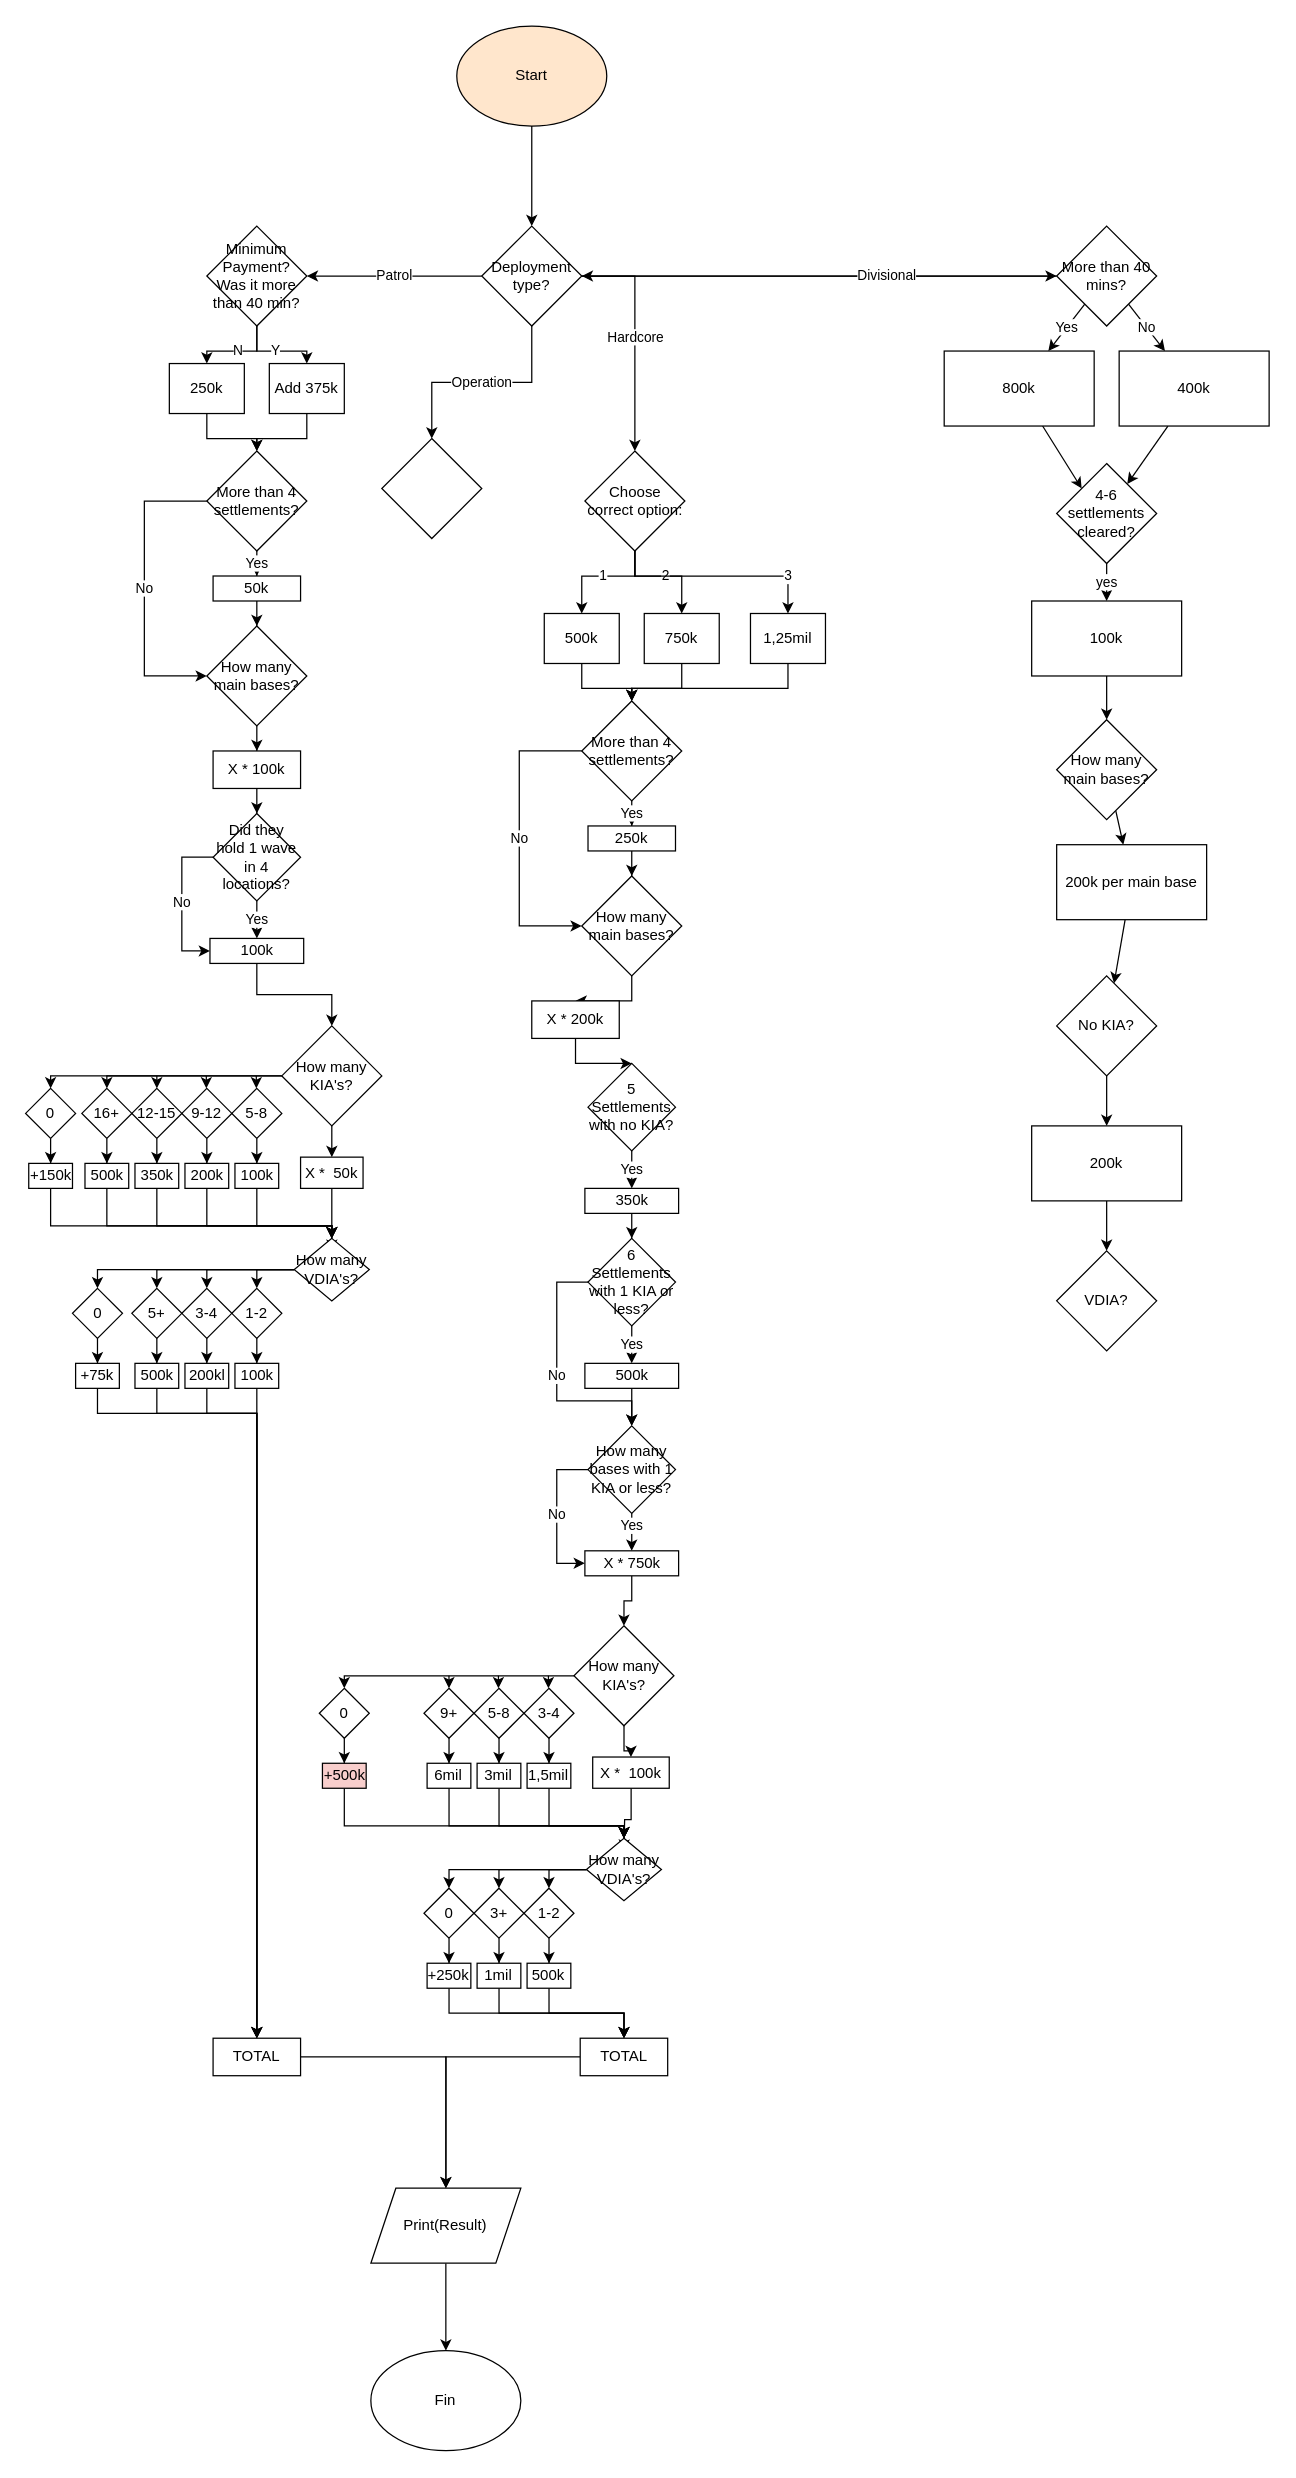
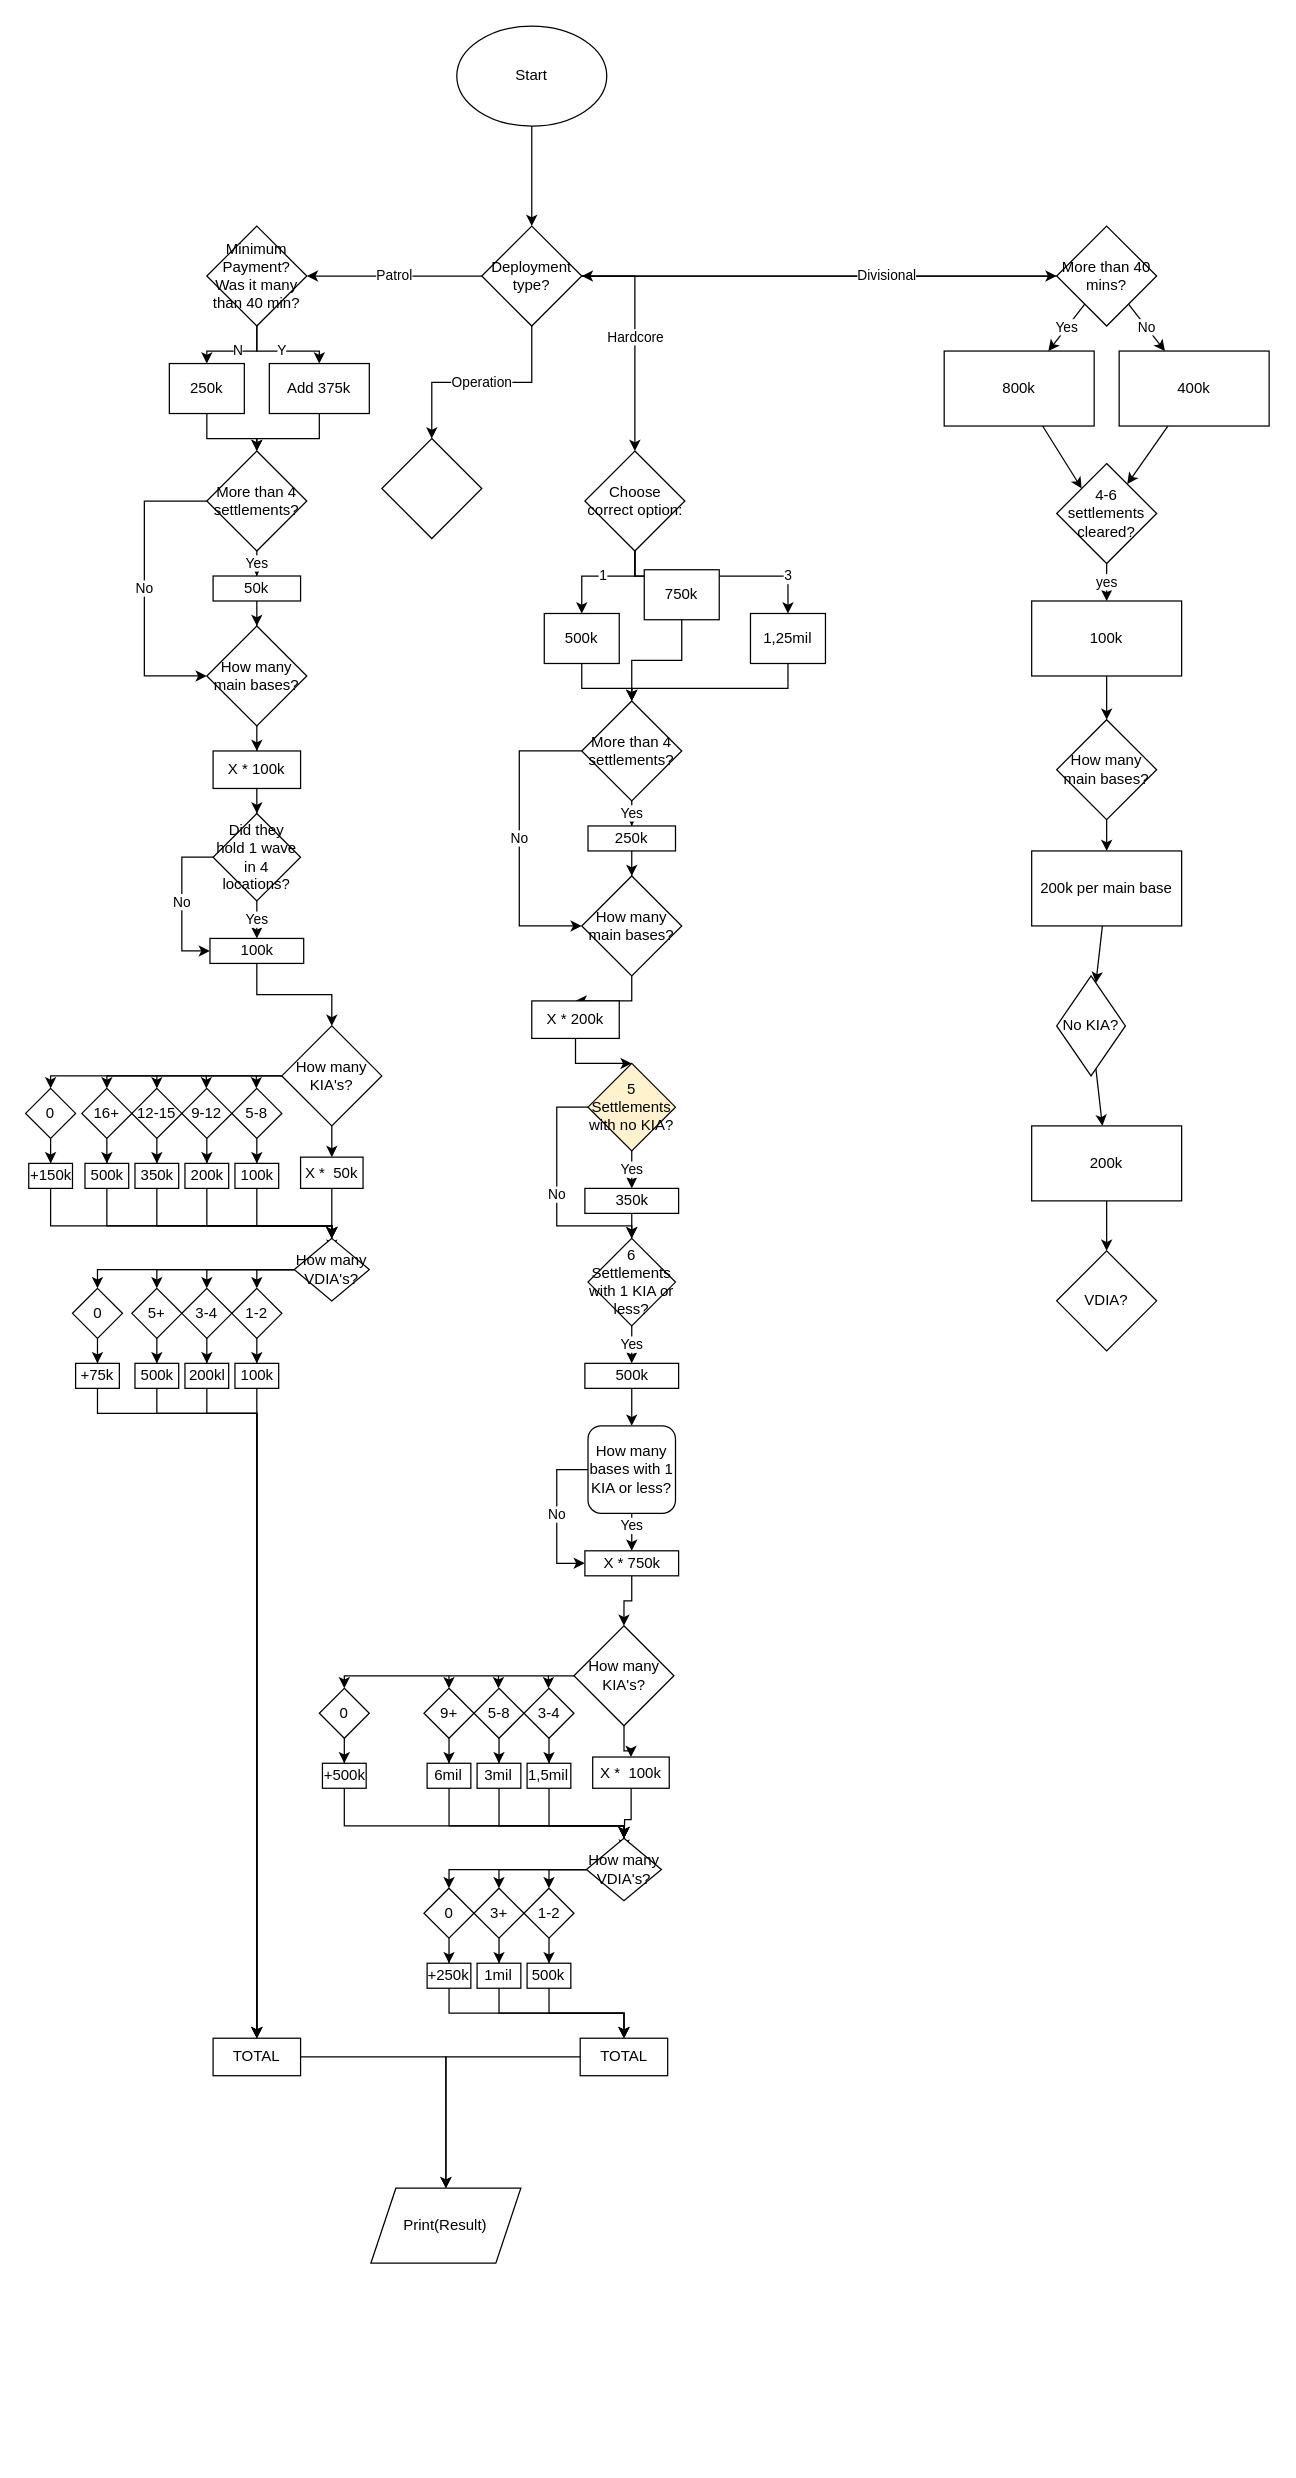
(532, 76) -> (532, 76)
(257, 276) -> (257, 276)
(307, 388) -> (319, 388)
(682, 638) -> (682, 594)
(1132, 882) -> (1107, 888)
(1107, 1026) -> (1091, 1026)
(632, 1107) -> (632, 1107)
none -> (557, 1186)
(557, 1361) -> none
(632, 1469) -> (632, 1469)
(344, 1776) -> (344, 1776)
(446, 2302) -> none
(446, 2401) -> none
